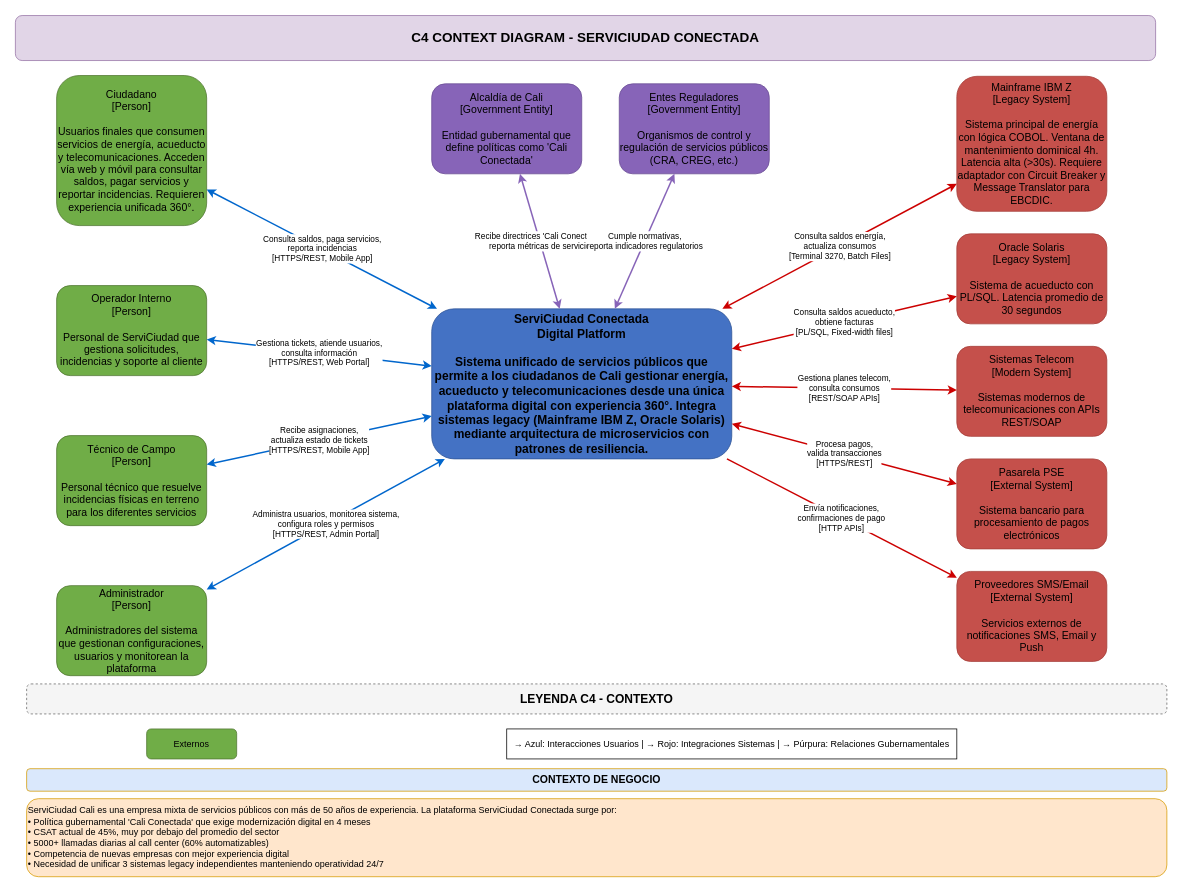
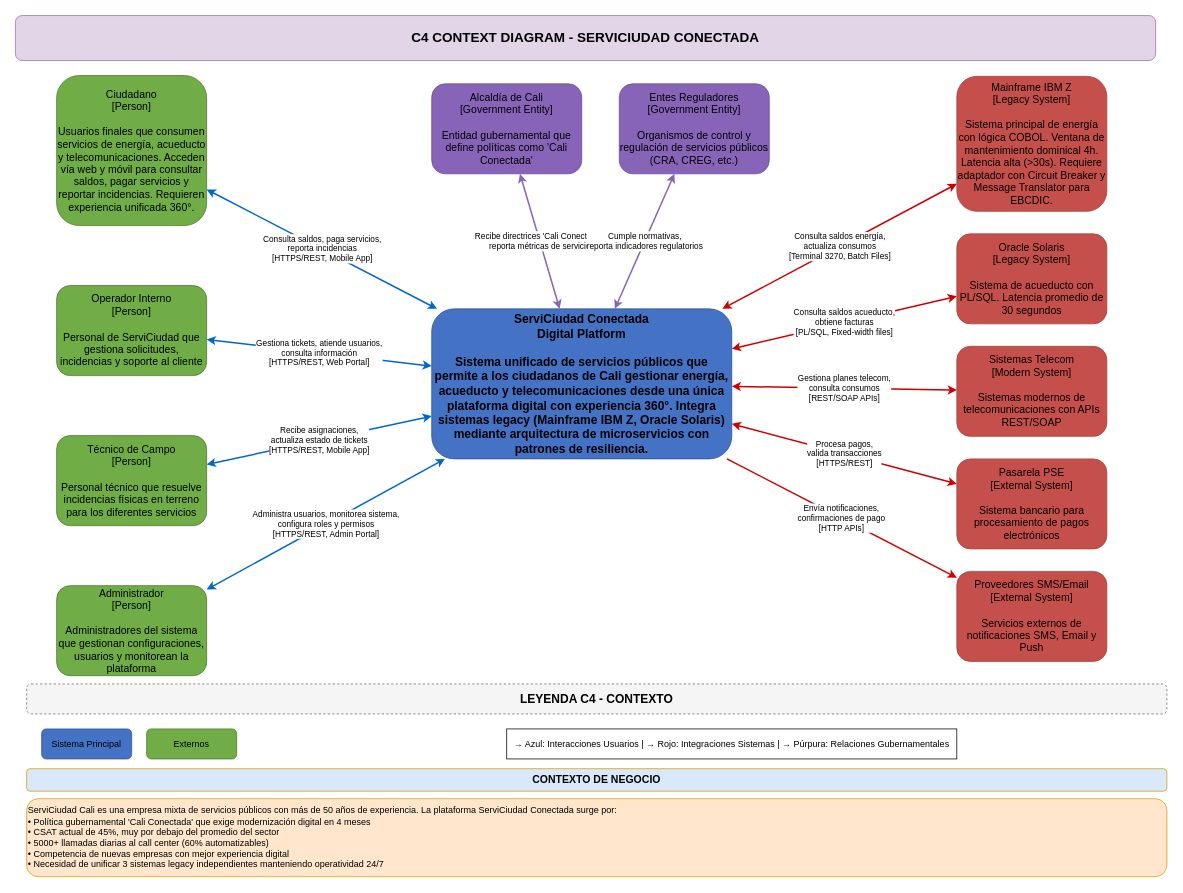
none -> (87, 744)
